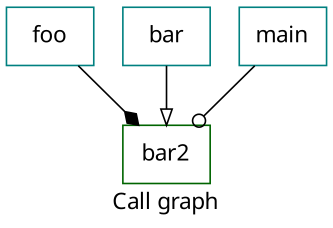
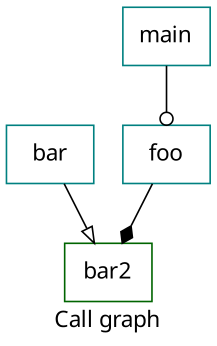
(229, 91) -> (167, 89)
